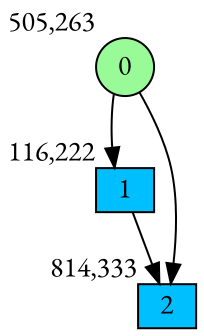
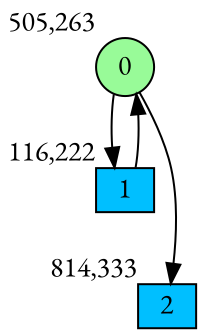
(142, 238) -> (138, 141)
